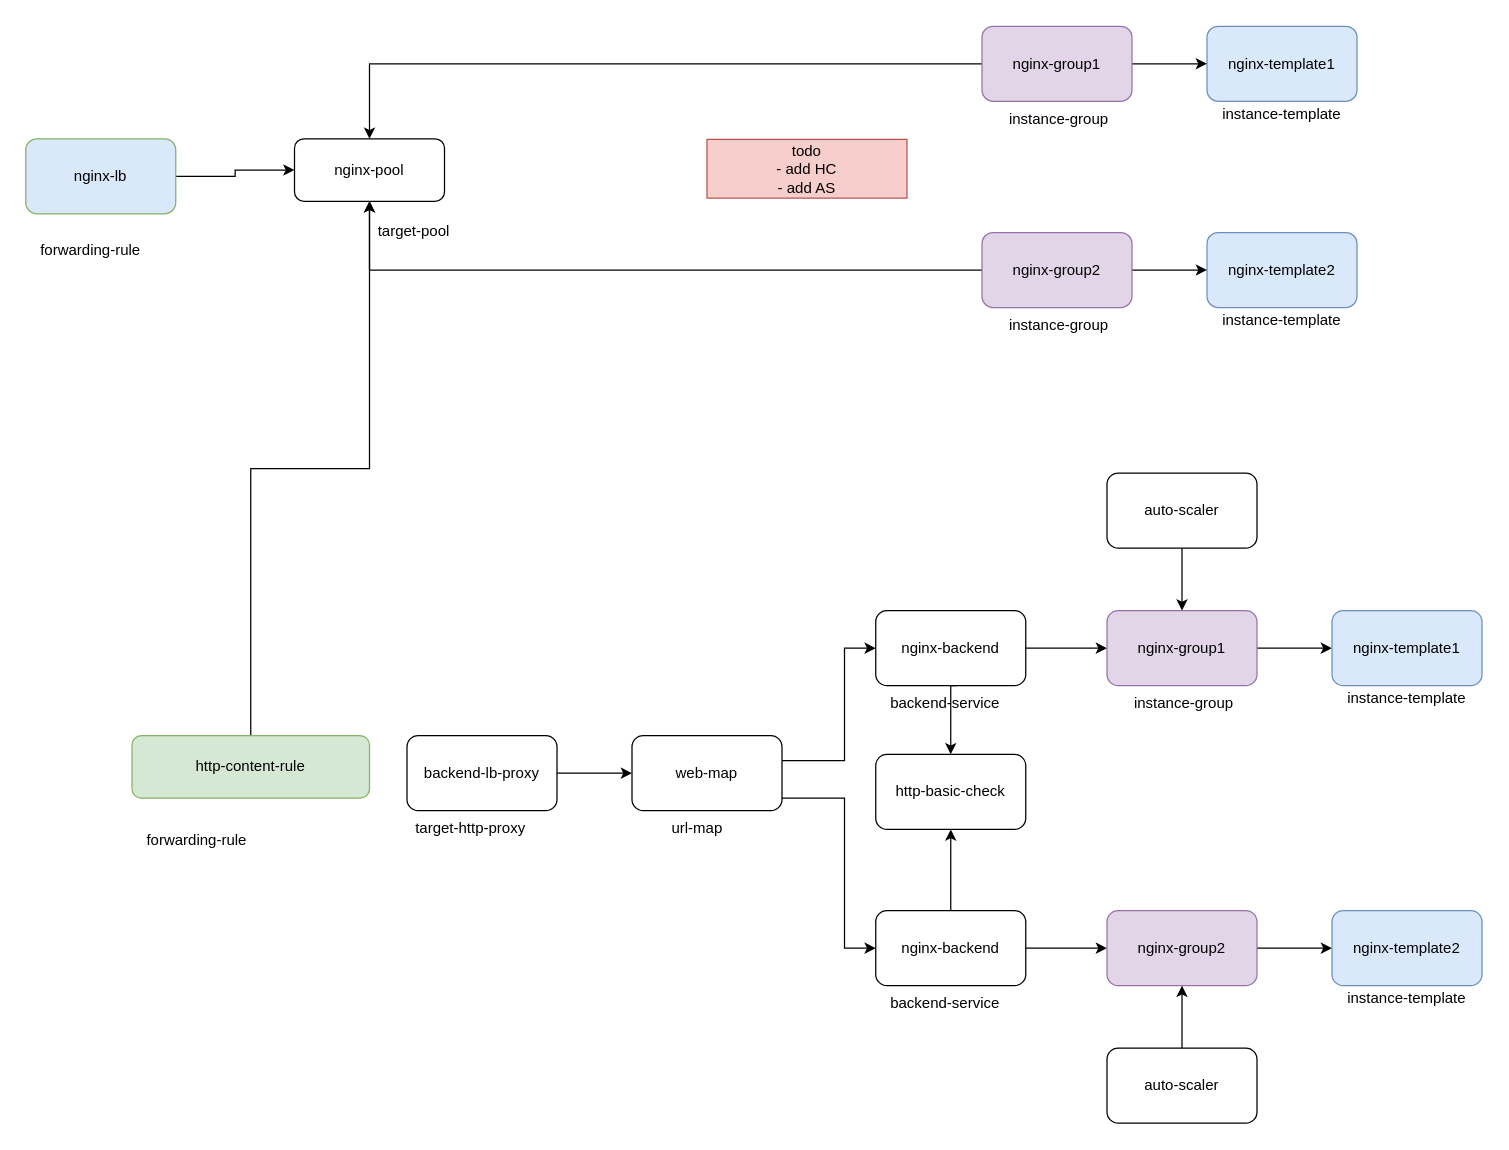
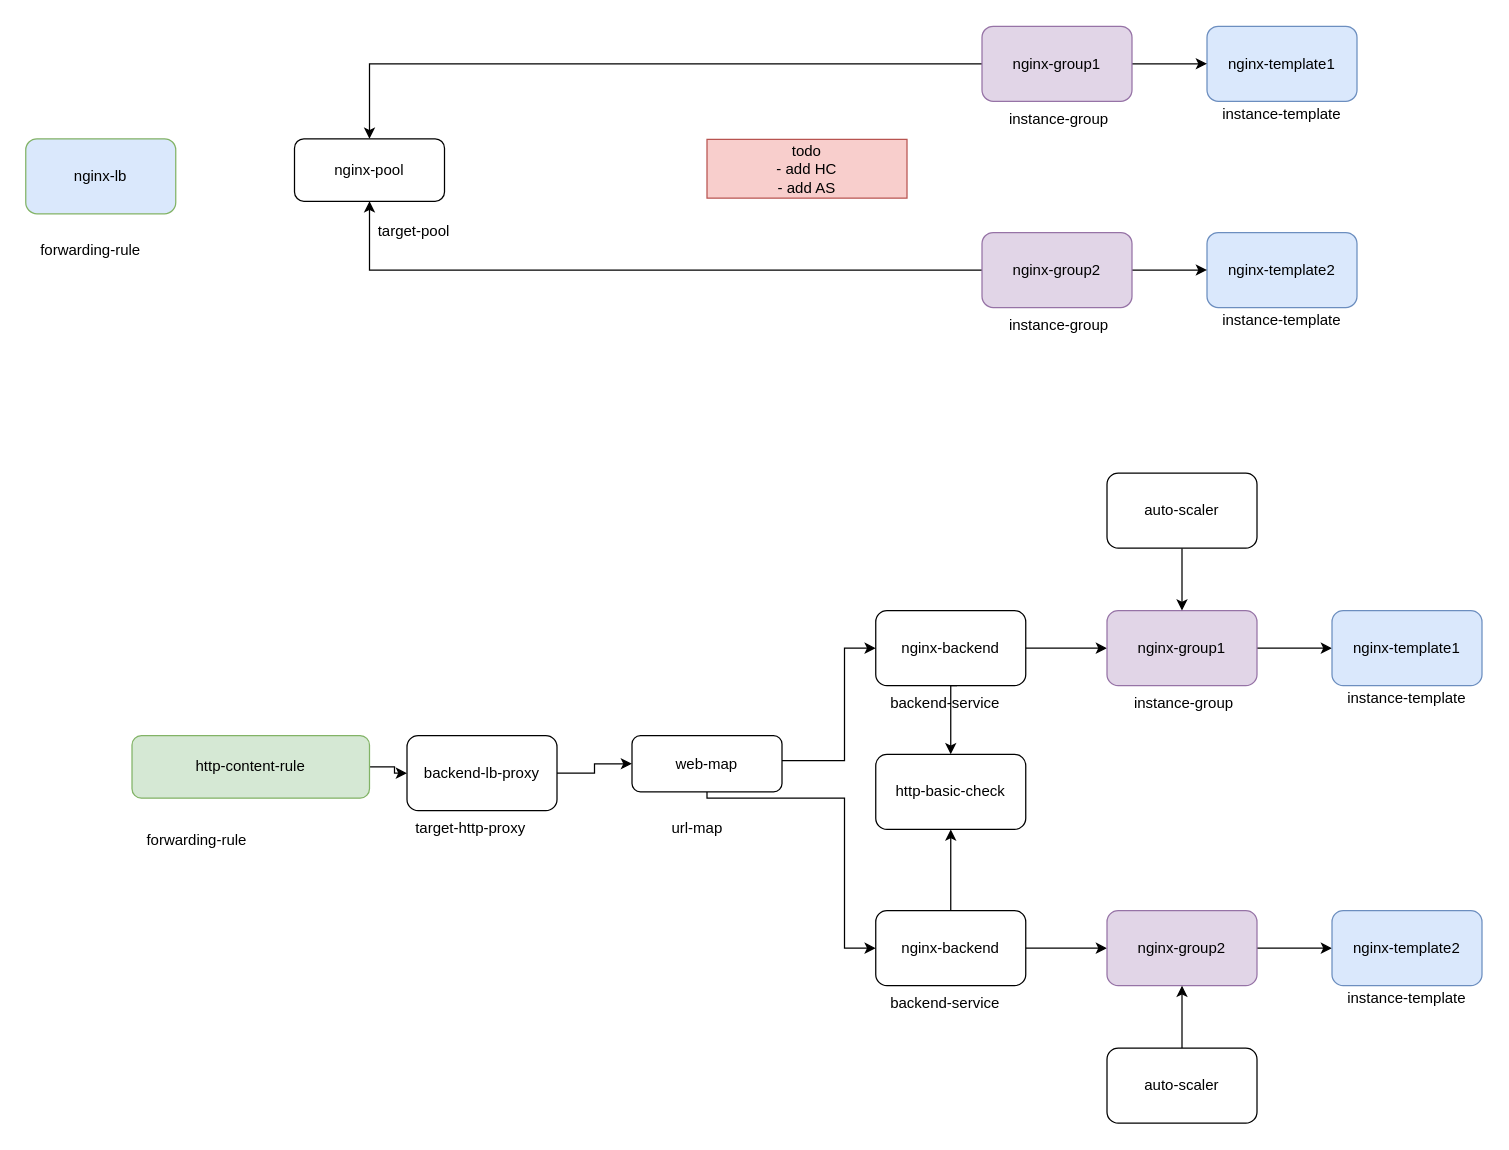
(234, 176) -> none
(274, 469) -> (386, 767)
(707, 773) -> (707, 764)
